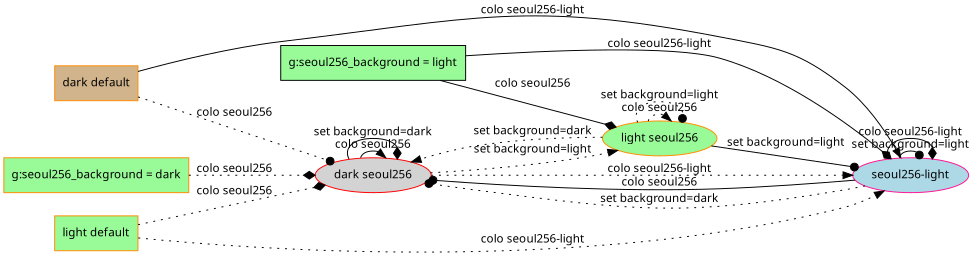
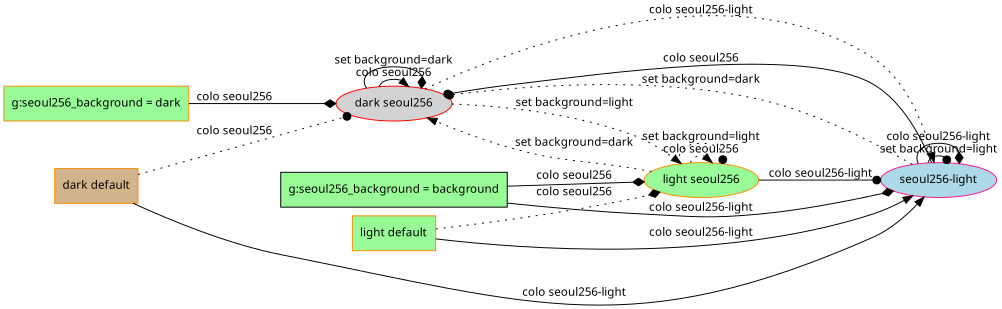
(373, 63) -> (394, 190)
(786, 143) -> (821, 174)
(246, 175) -> (256, 104)
(226, 206) -> (543, 215)
(509, 250) -> (673, 247)
